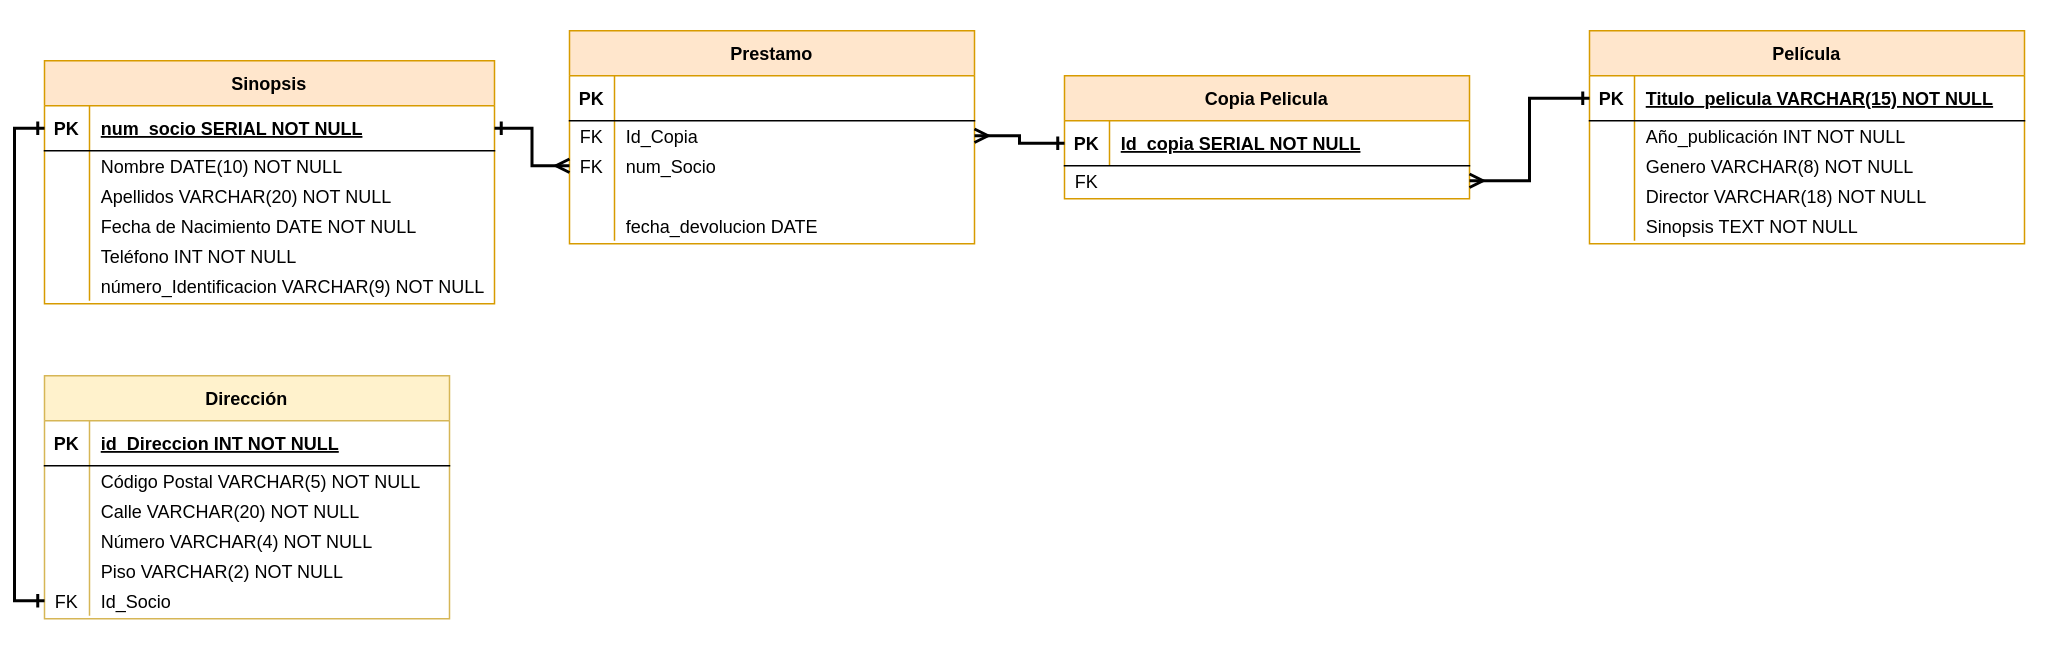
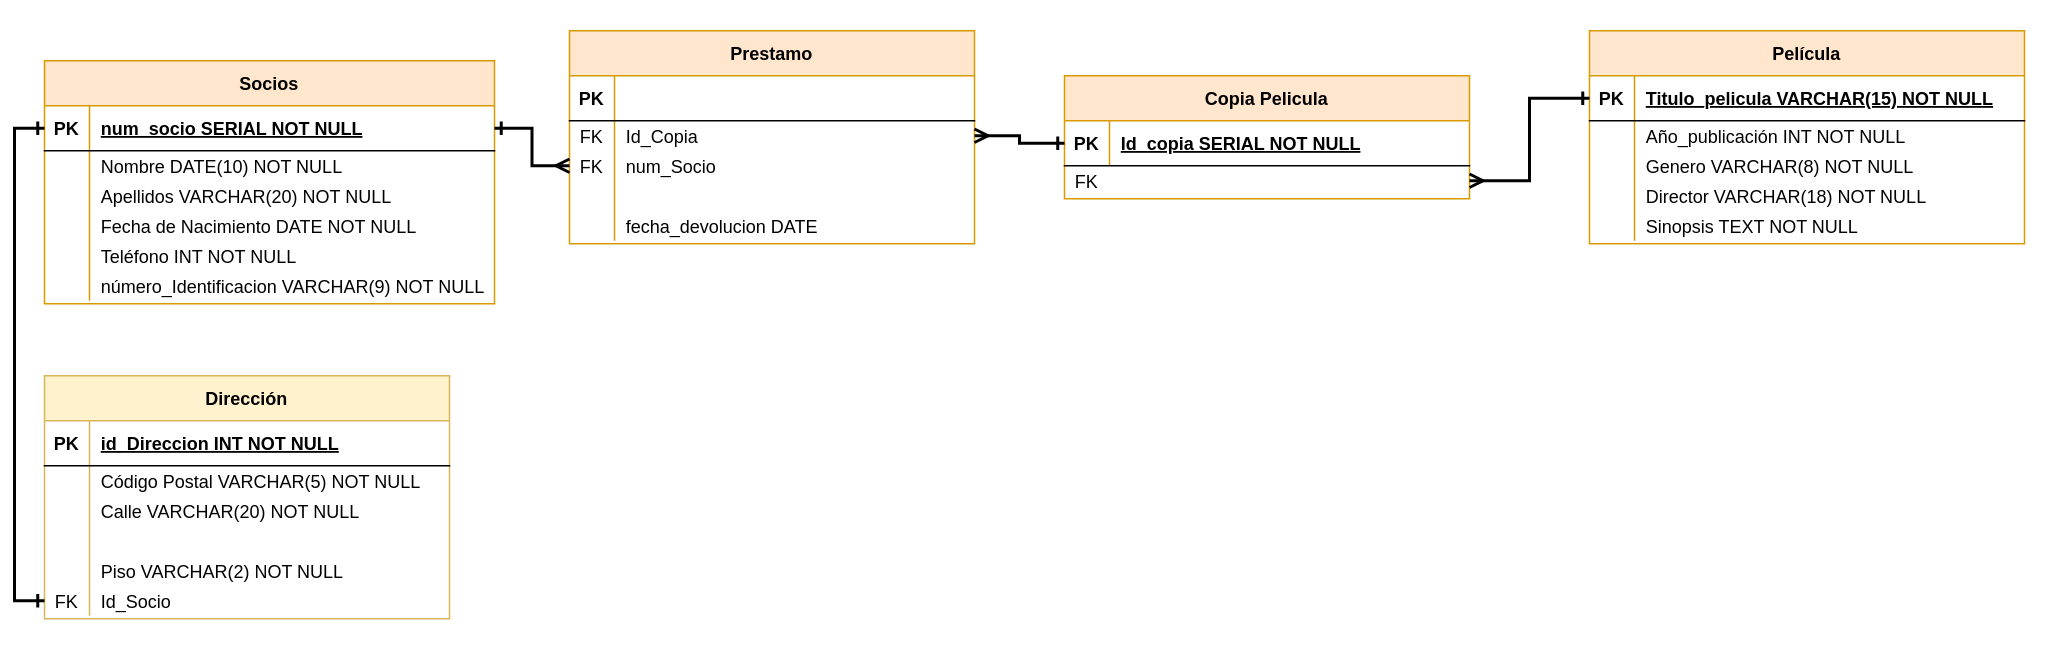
(269, 84) -> (269, 84)
(269, 541) -> none
